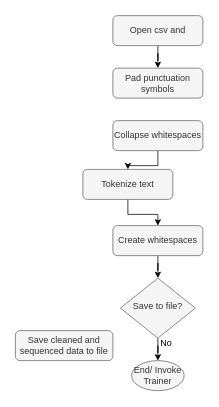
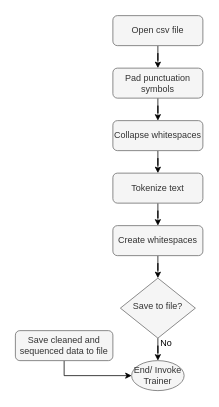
(158, 30) -> (158, 30)
none -> (158, 110)
(128, 184) -> (158, 188)
none -> (94, 375)
